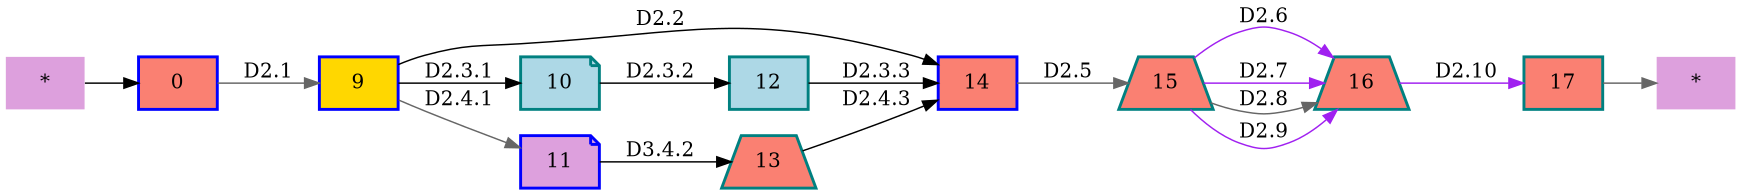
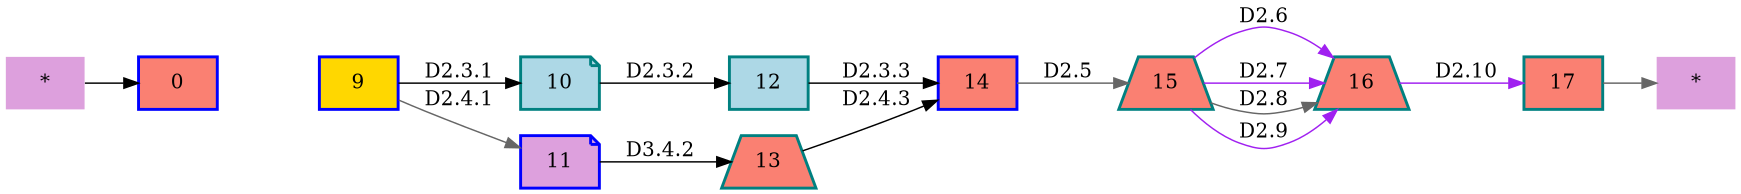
(661, 32) -> none
(261, 83) -> none
